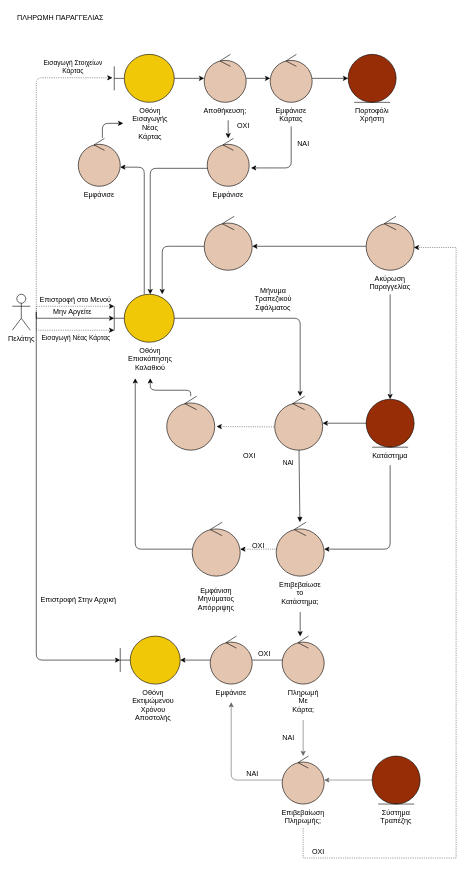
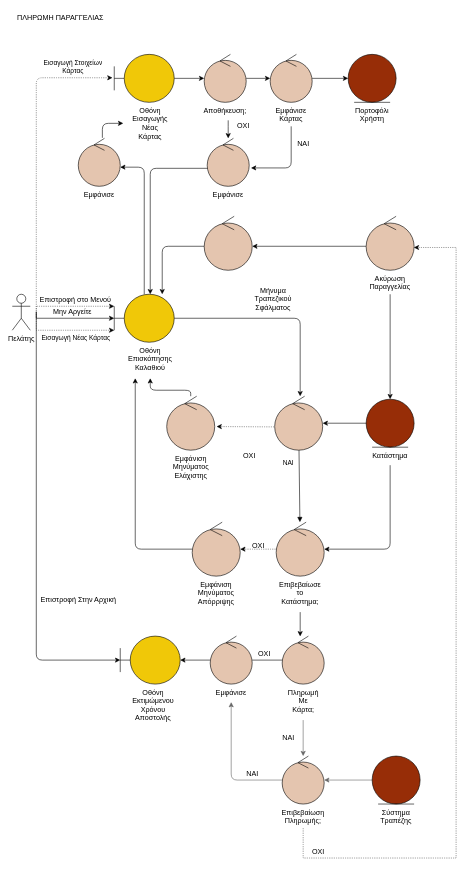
none -> (191, 468)
(216, 600) -> (216, 594)
